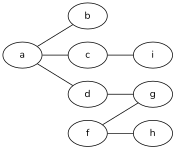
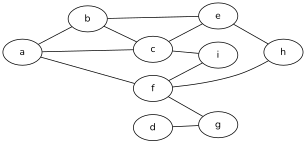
none -> (218, 16)
none -> (120, 34)
none -> (186, 72)
(55, 75) -> (88, 70)
